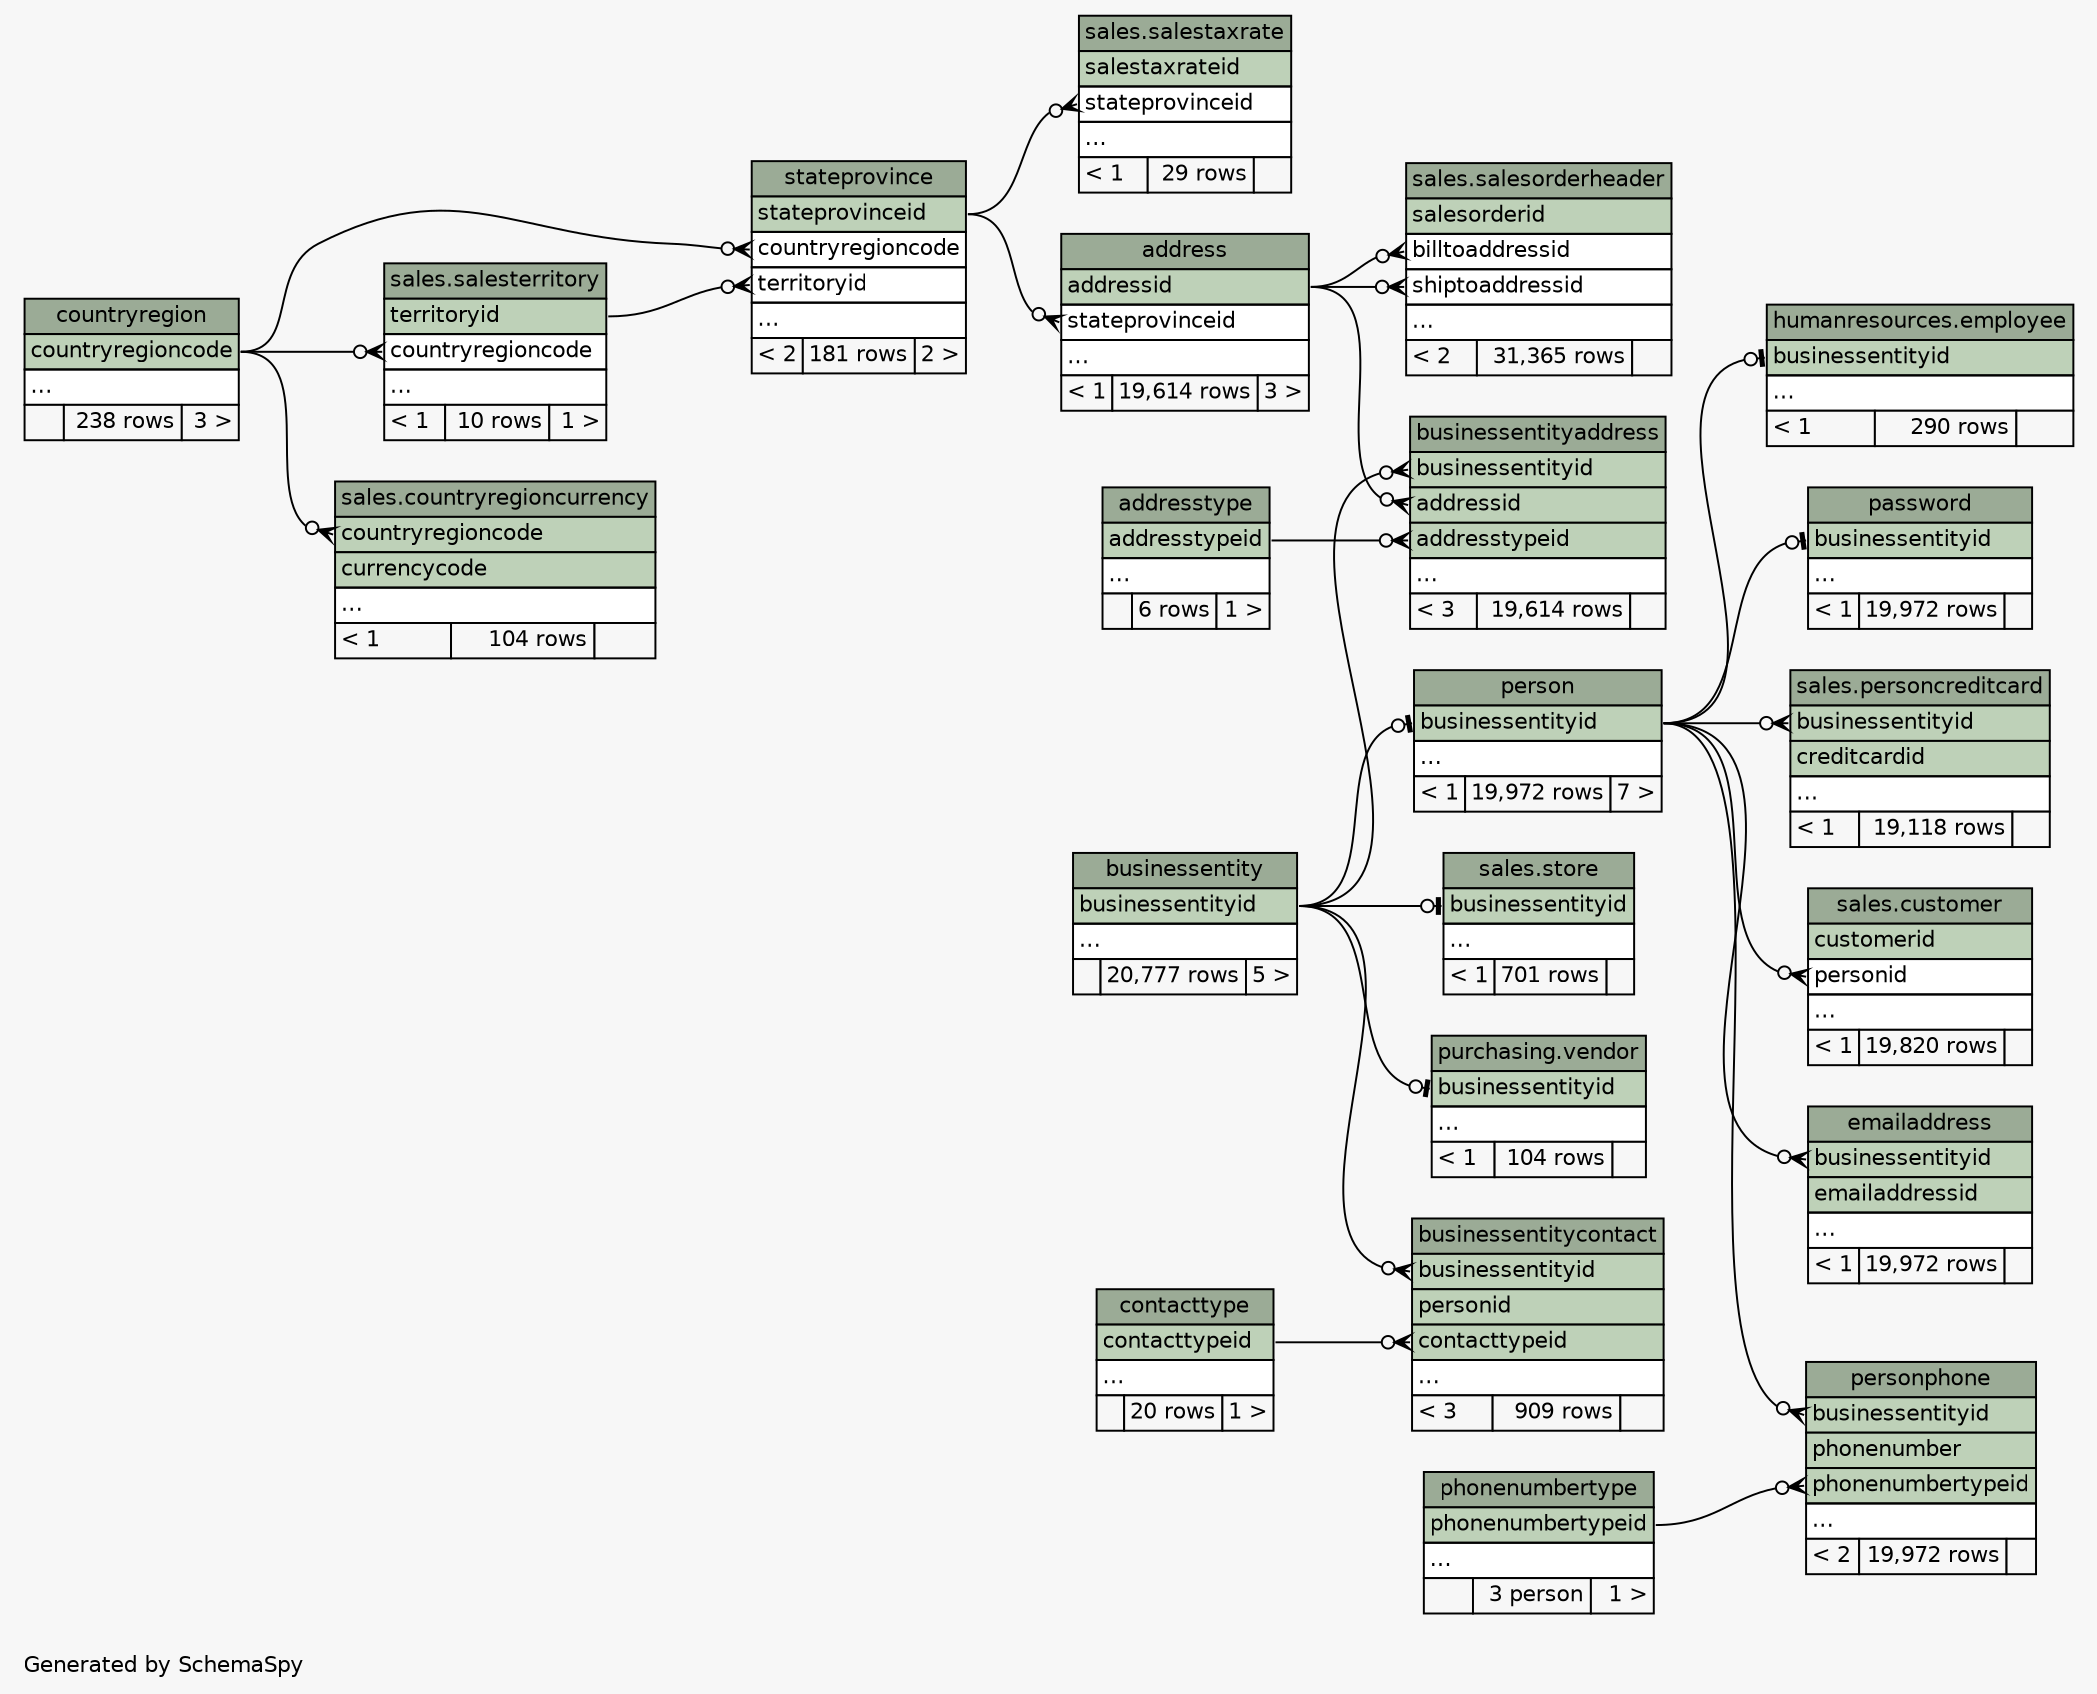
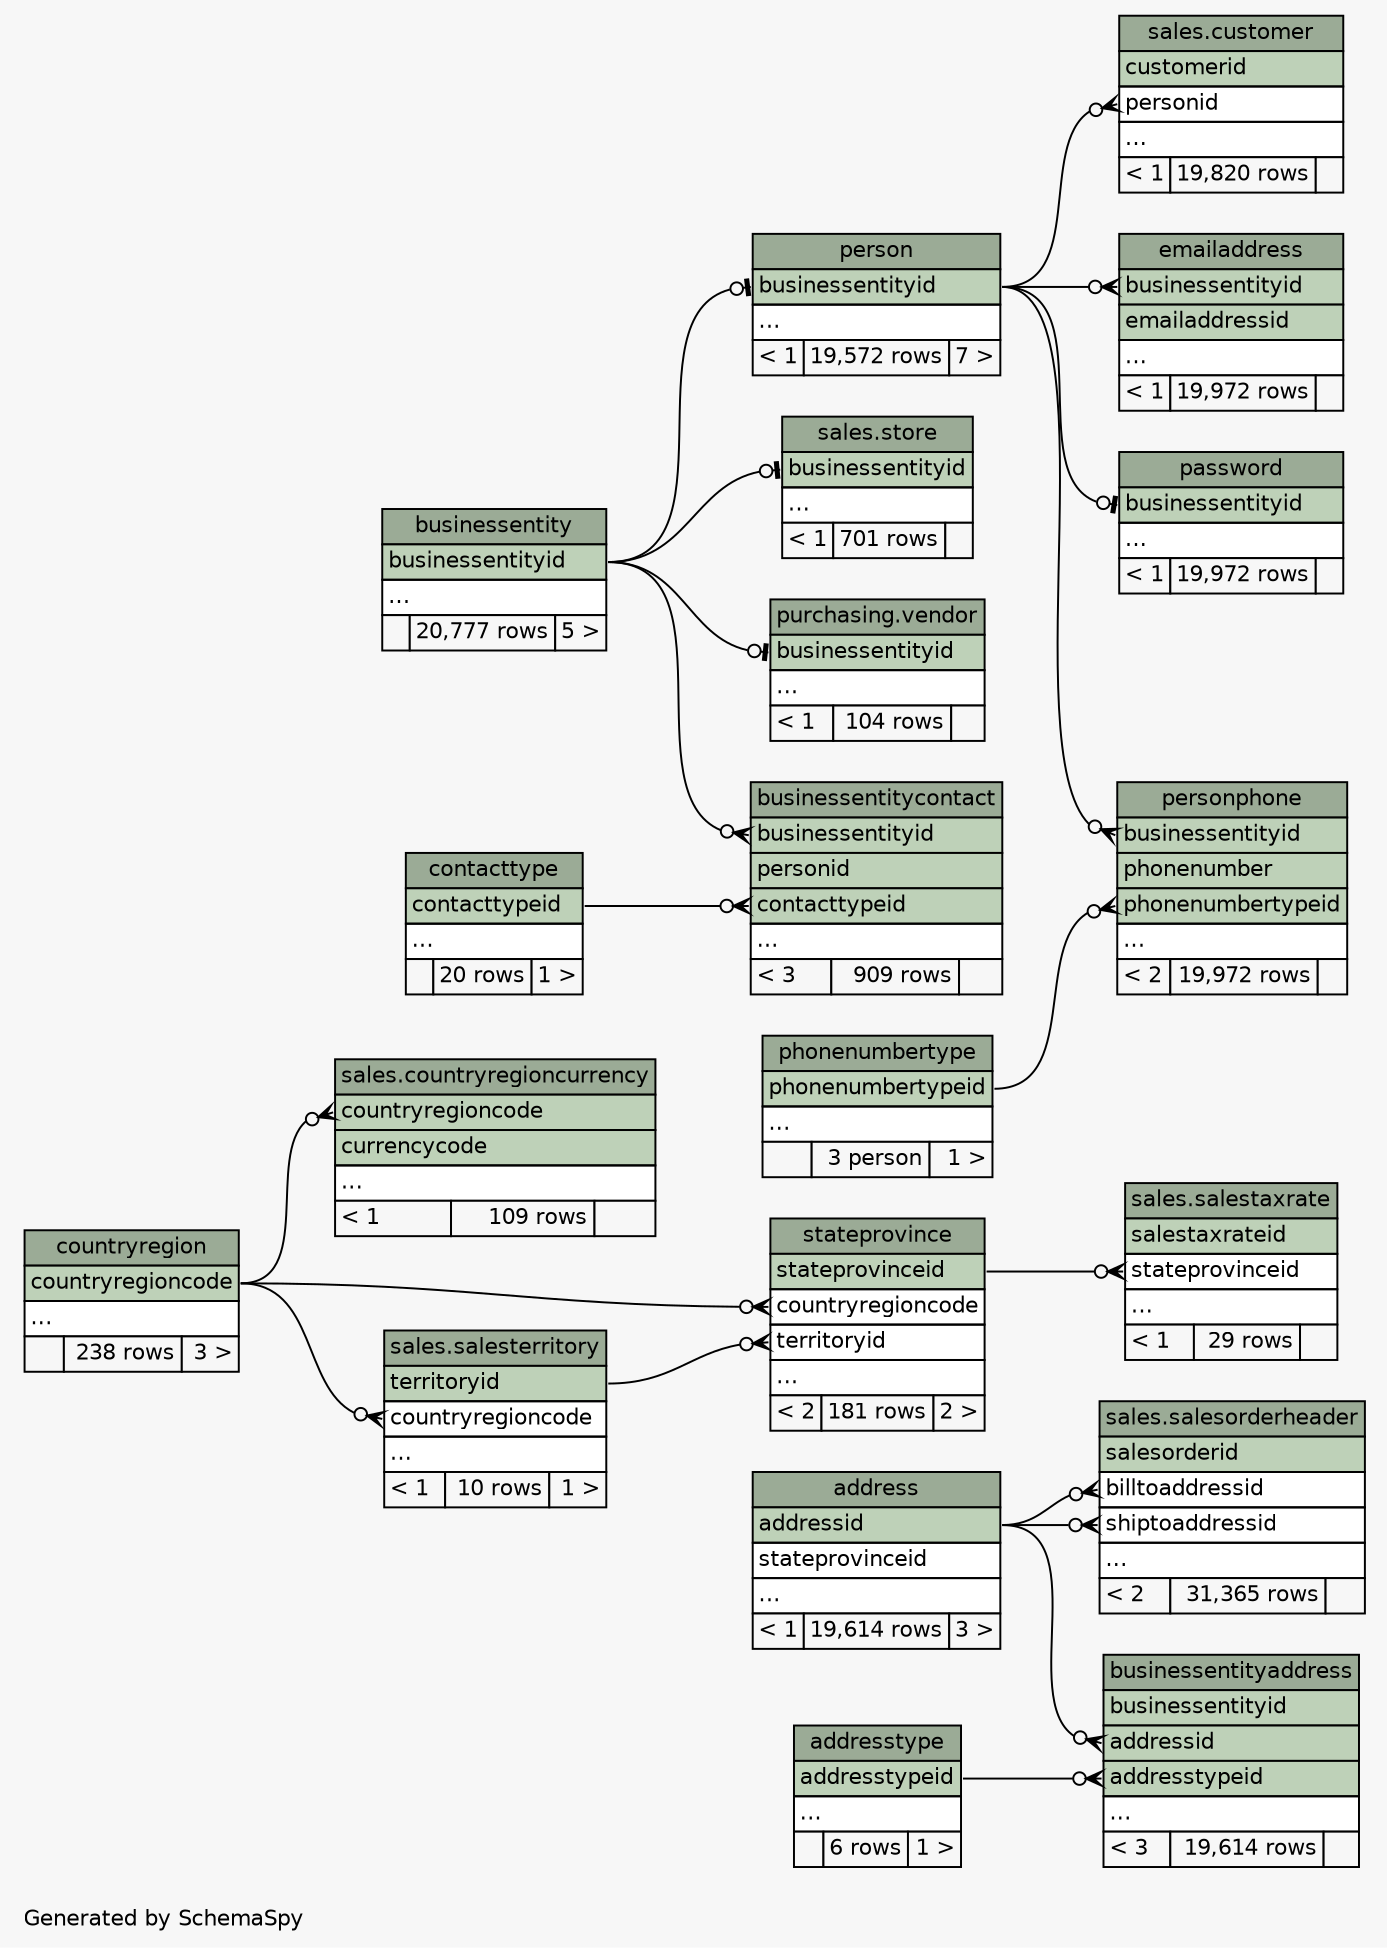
(1010, 254) -> none
(1920, 375) -> none
(538, 640) -> (538, 1217)
(1356, 702) -> none
(1920, 759) -> none
(1538, 793) -> (877, 357)
